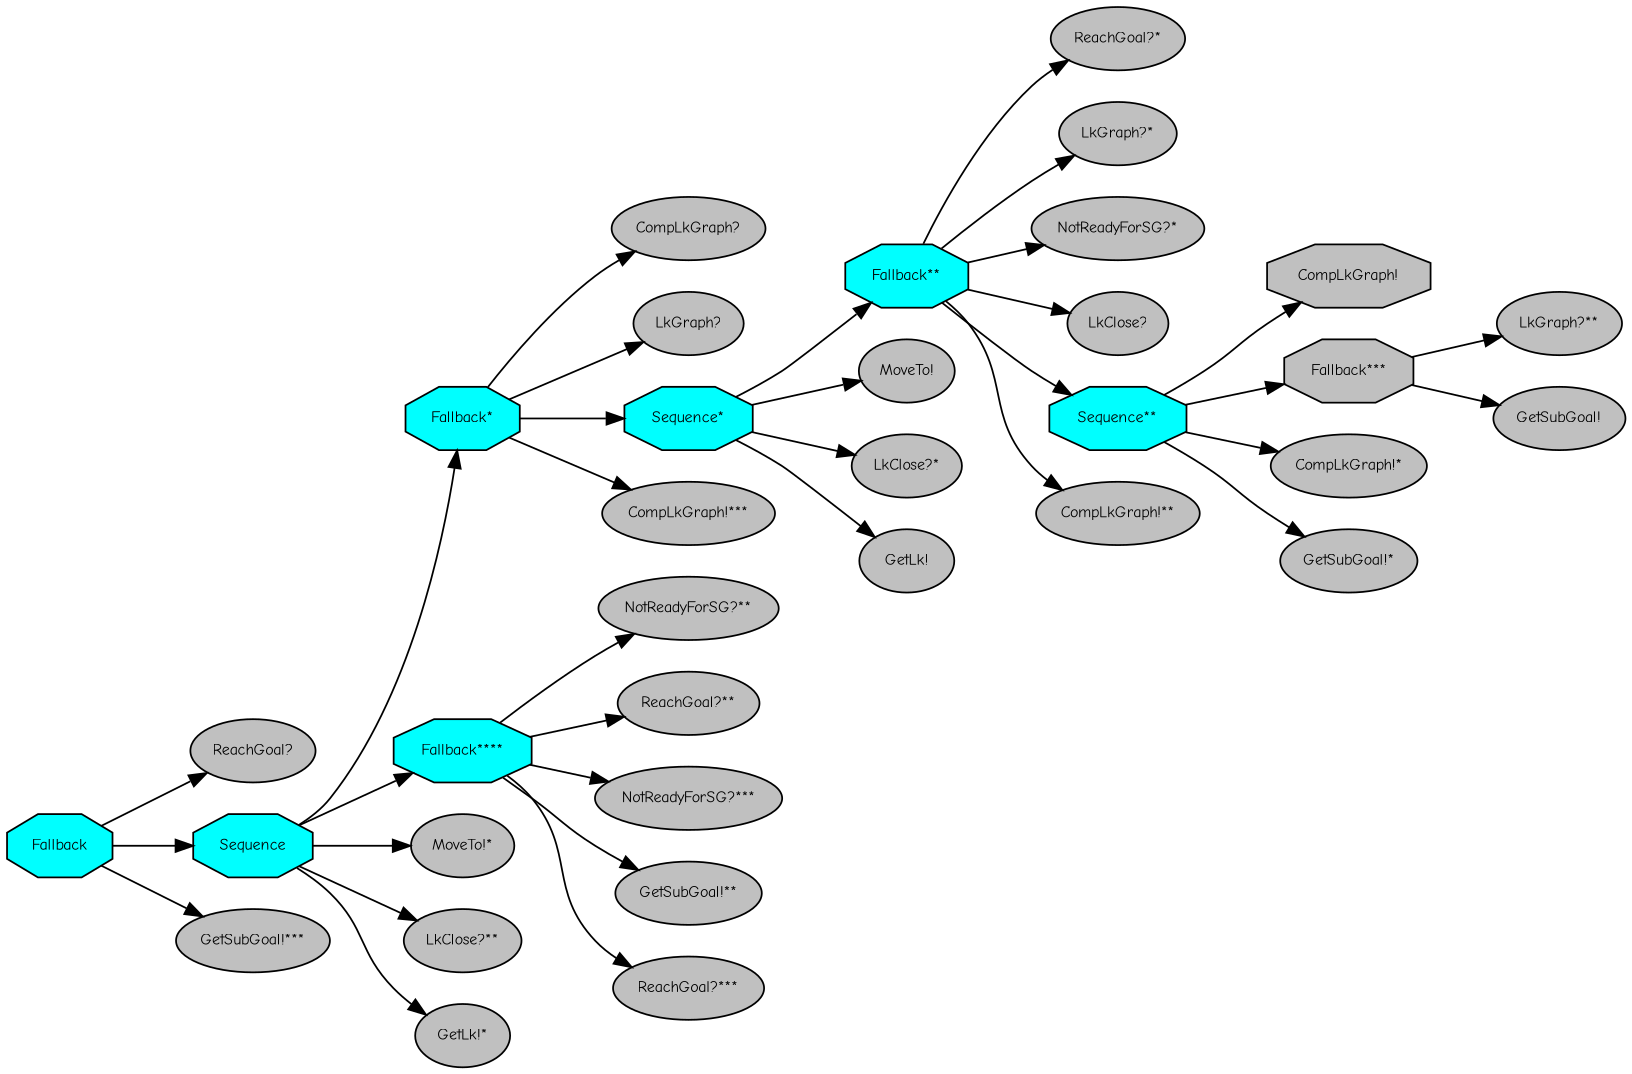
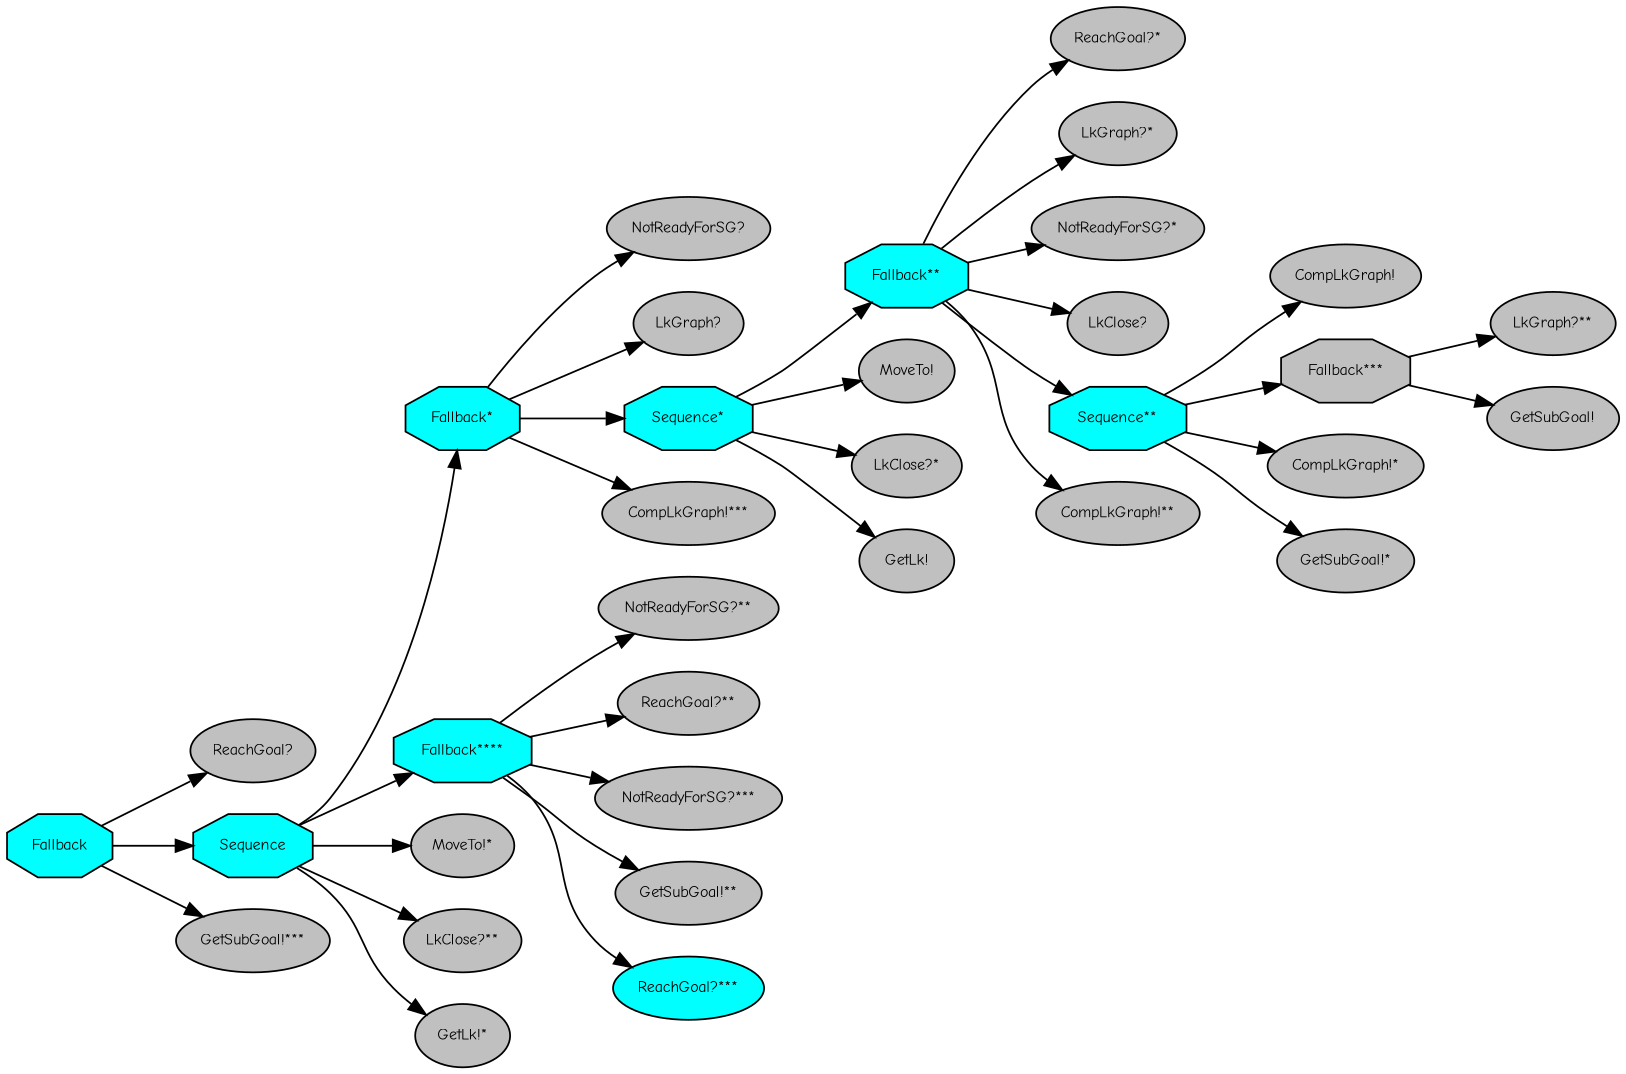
(689, 229) -> (689, 229)
(1349, 276) -> (1346, 276)
(689, 988) -> (689, 988)
